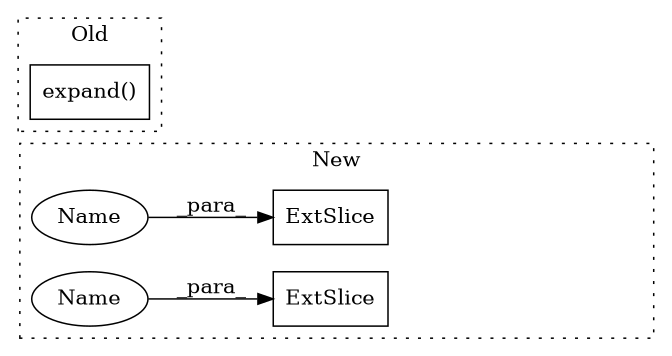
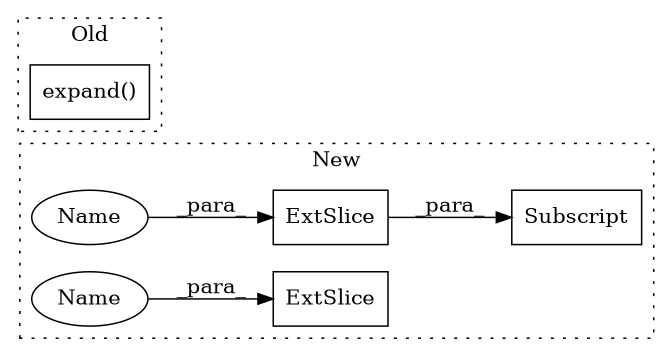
none -> (577, 217)
